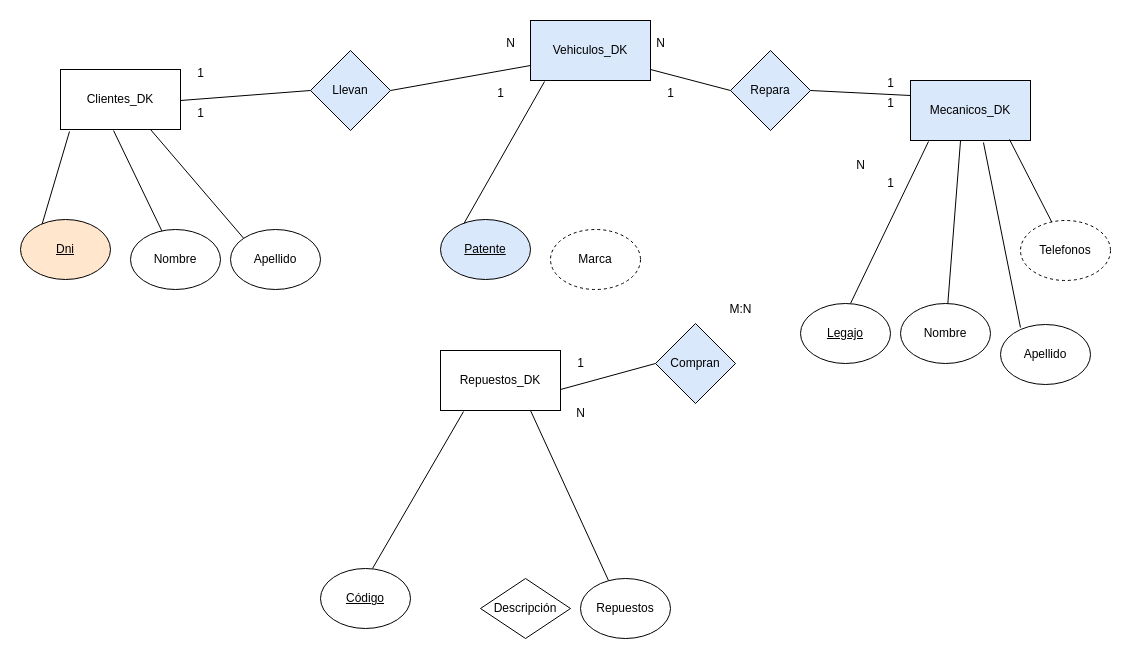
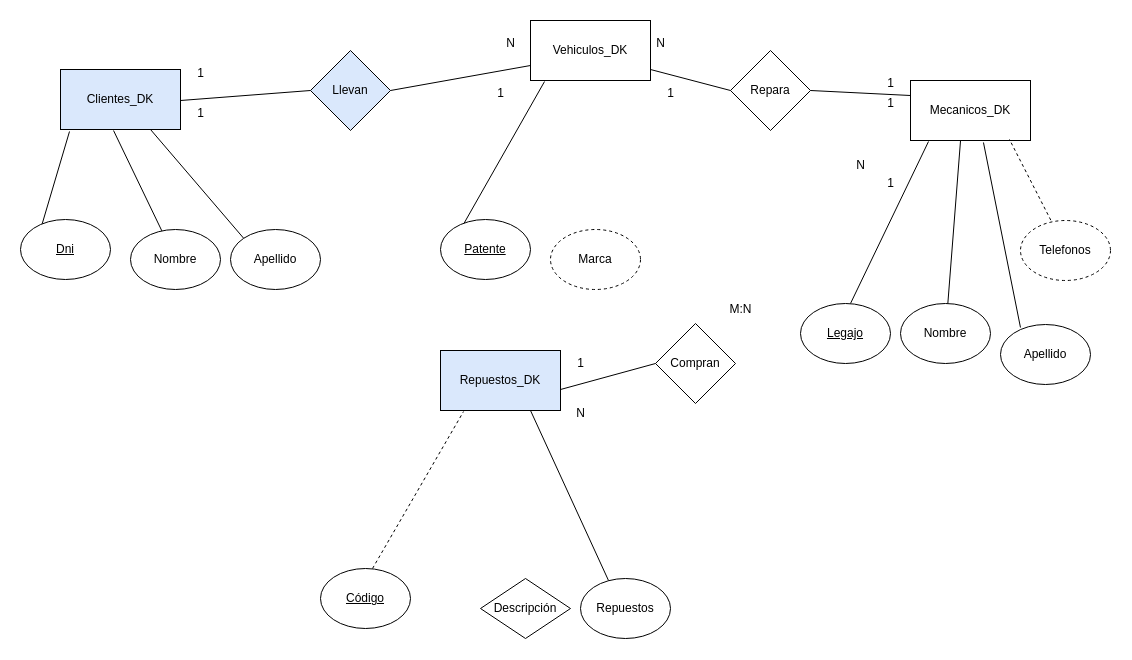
(591, 51) -> (591, 51)
(771, 91) -> (771, 91)
(121, 100) -> (121, 100)
(971, 111) -> (971, 111)
(1030, 179) -> (1030, 179)
(66, 250) -> (66, 250)
(486, 250) -> (486, 250)
(696, 364) -> (696, 364)
(501, 381) -> (501, 381)
(418, 490) -> (418, 490)
